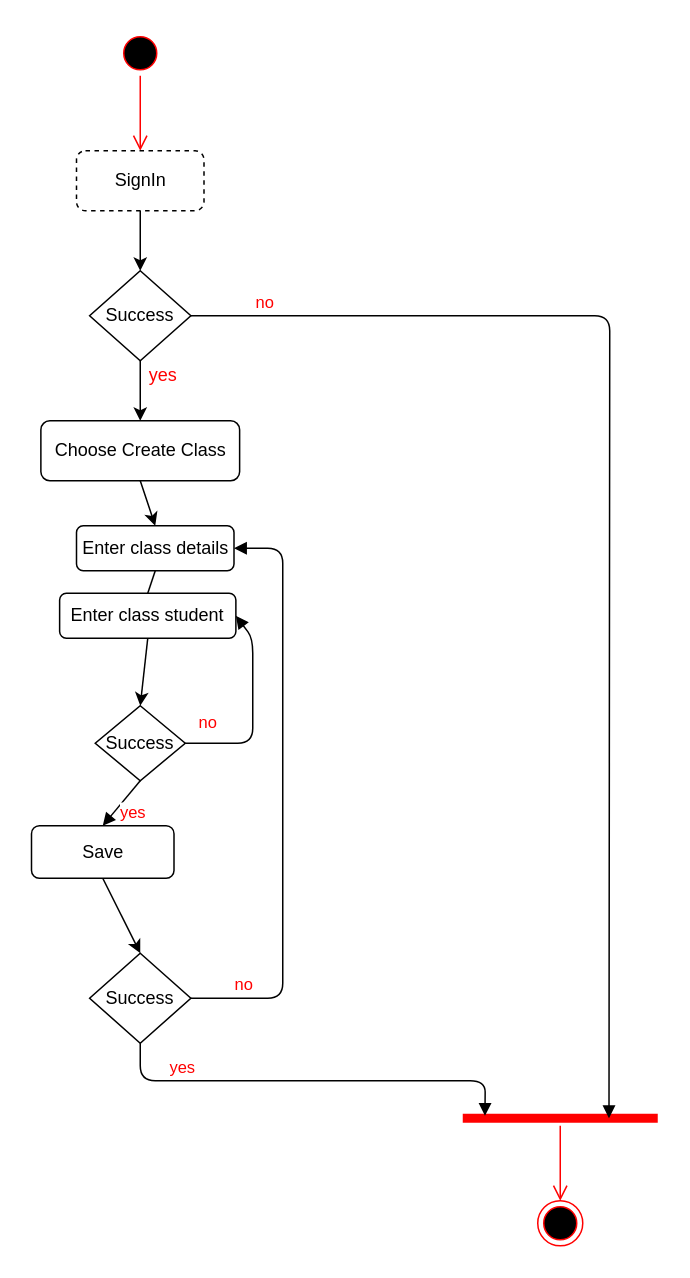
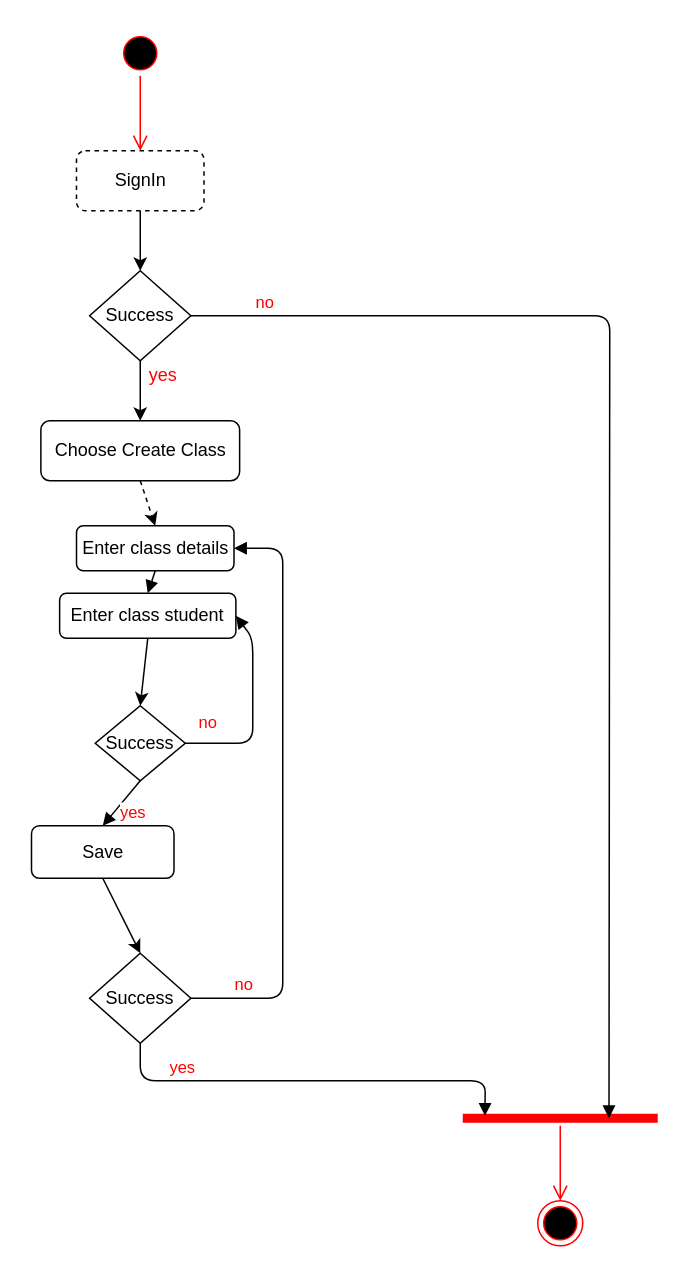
(146, 499) -> (146, 499)
(150, 585) -> (152, 581)
